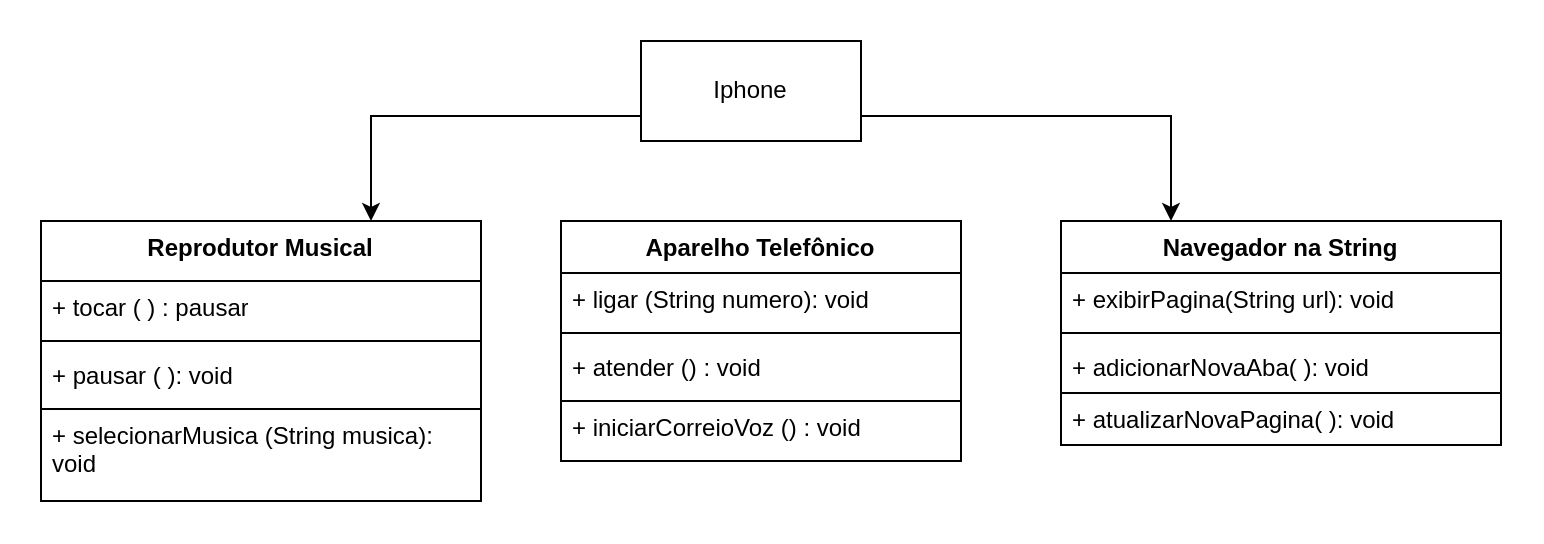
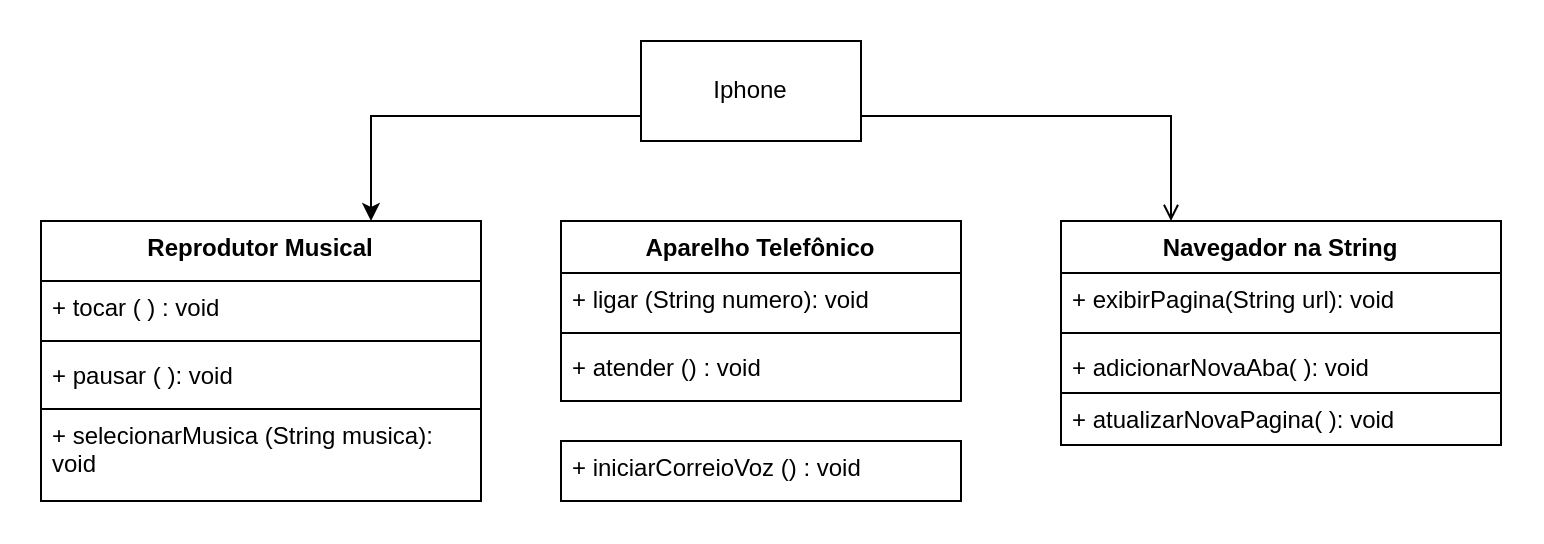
(1171, 206) -> (1171, 208)
(169, 309) -> (152, 309)
(761, 431) -> (761, 471)
